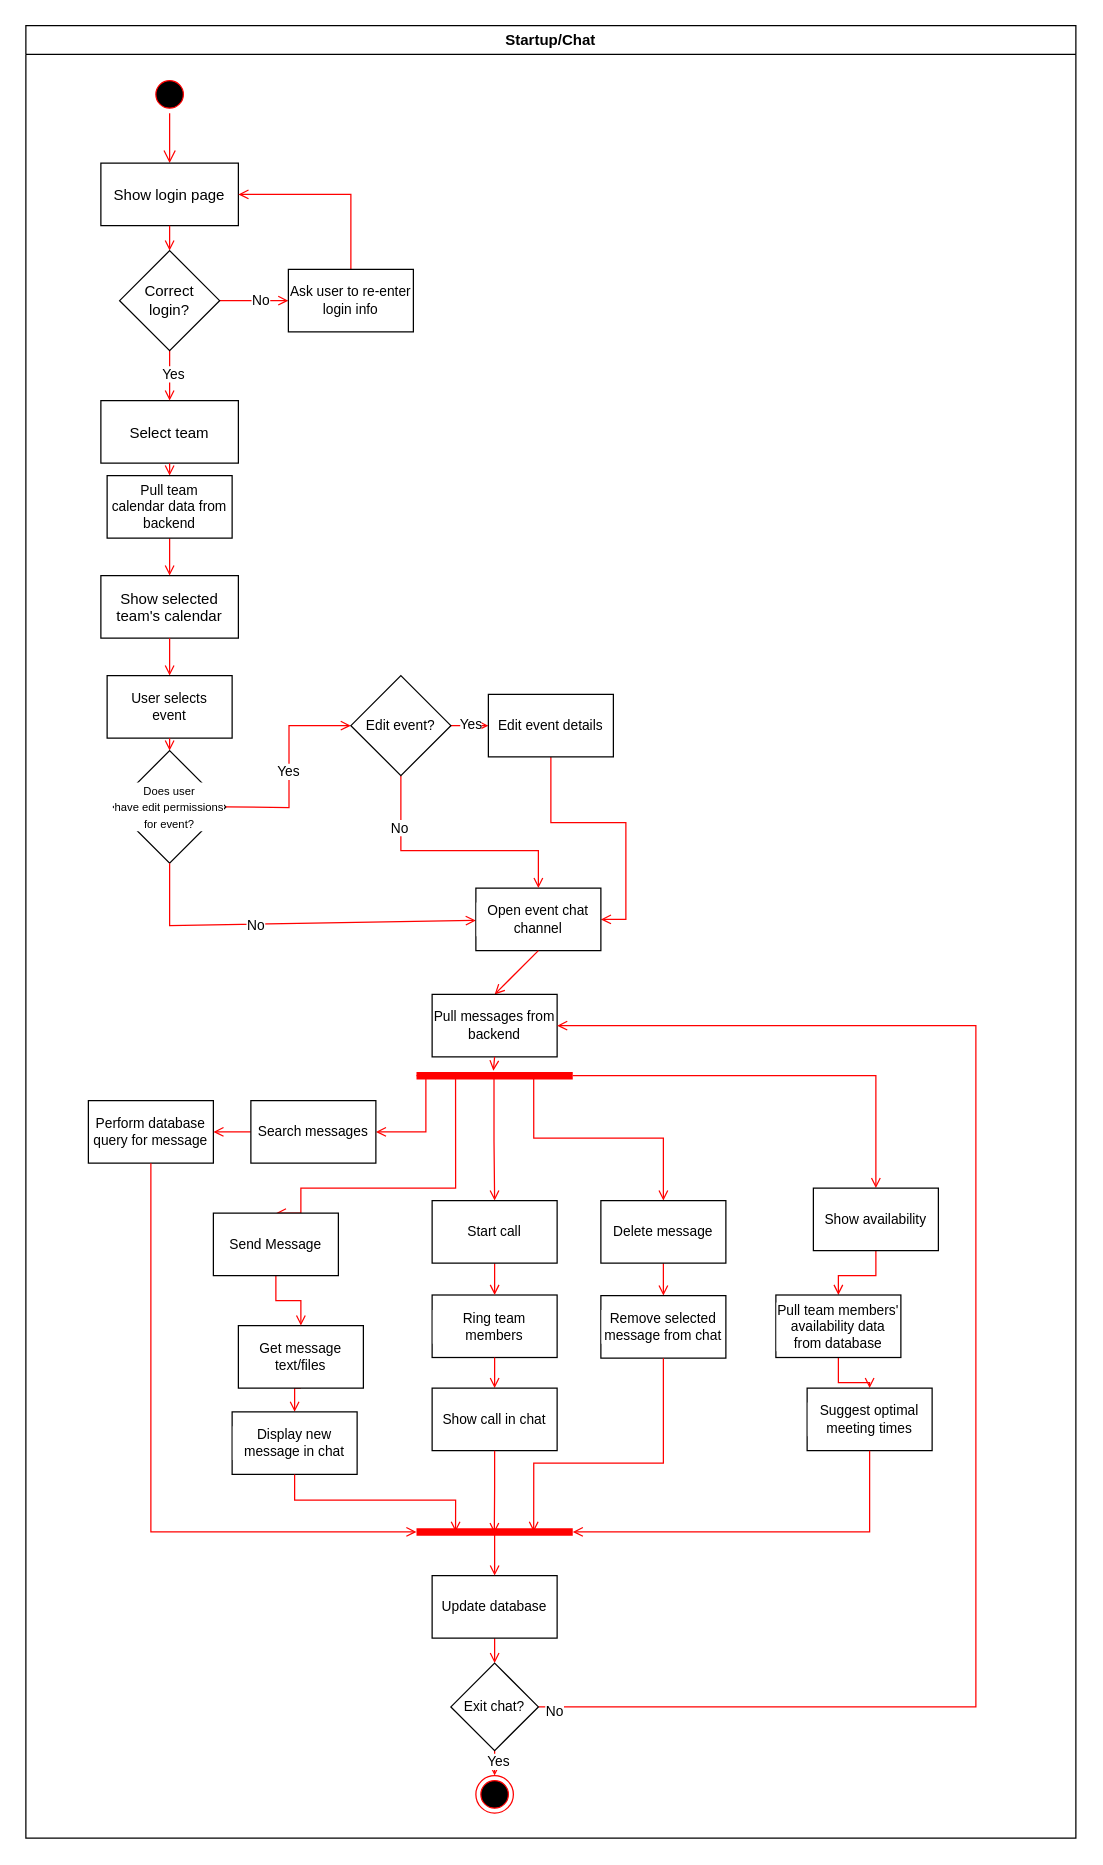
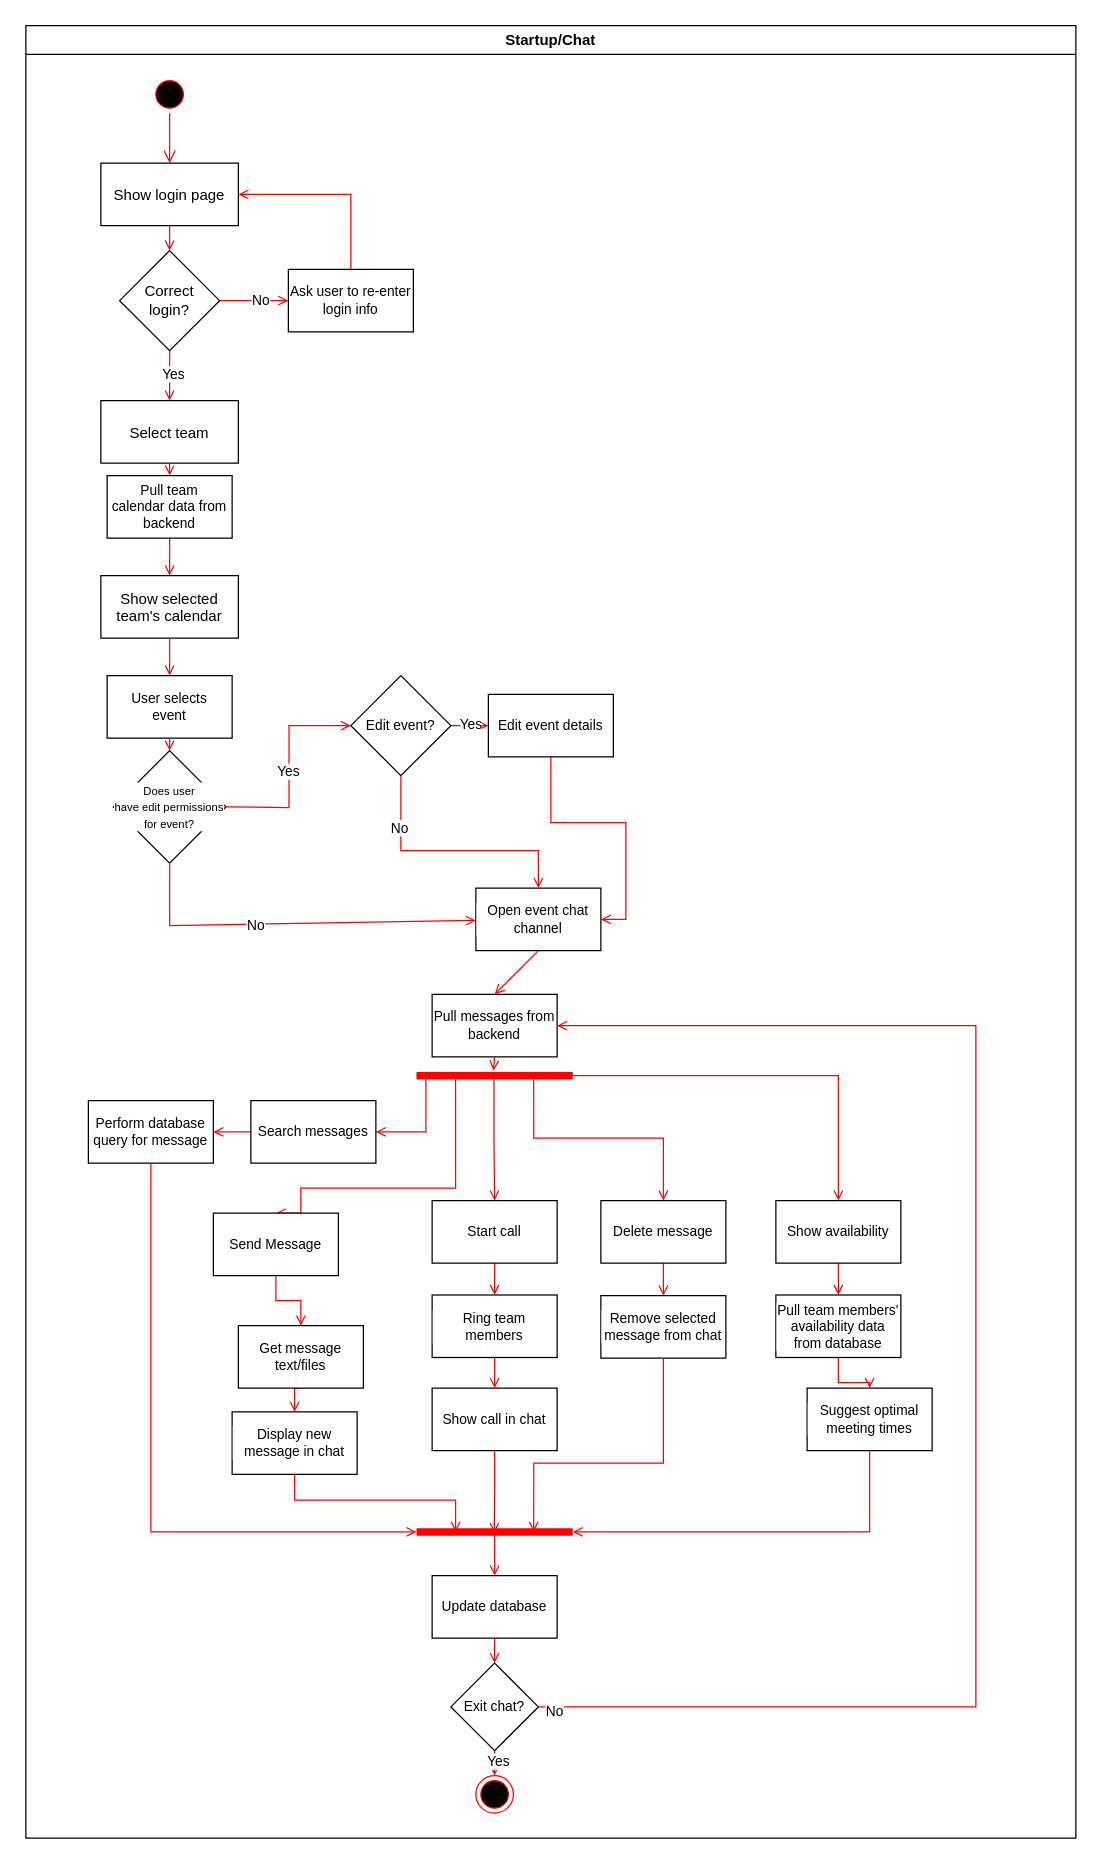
(876, 1219) -> (838, 1232)
